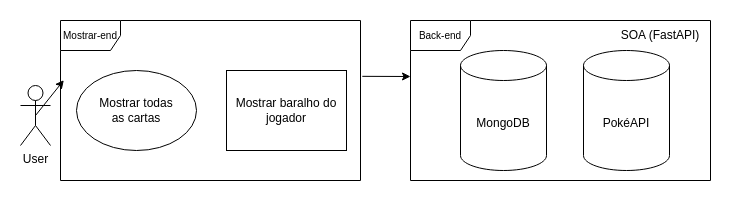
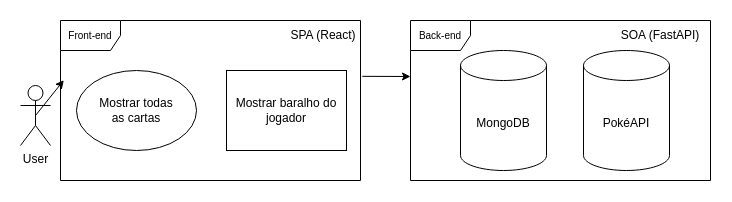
(91, 36) -> (91, 36)
none -> (324, 36)
